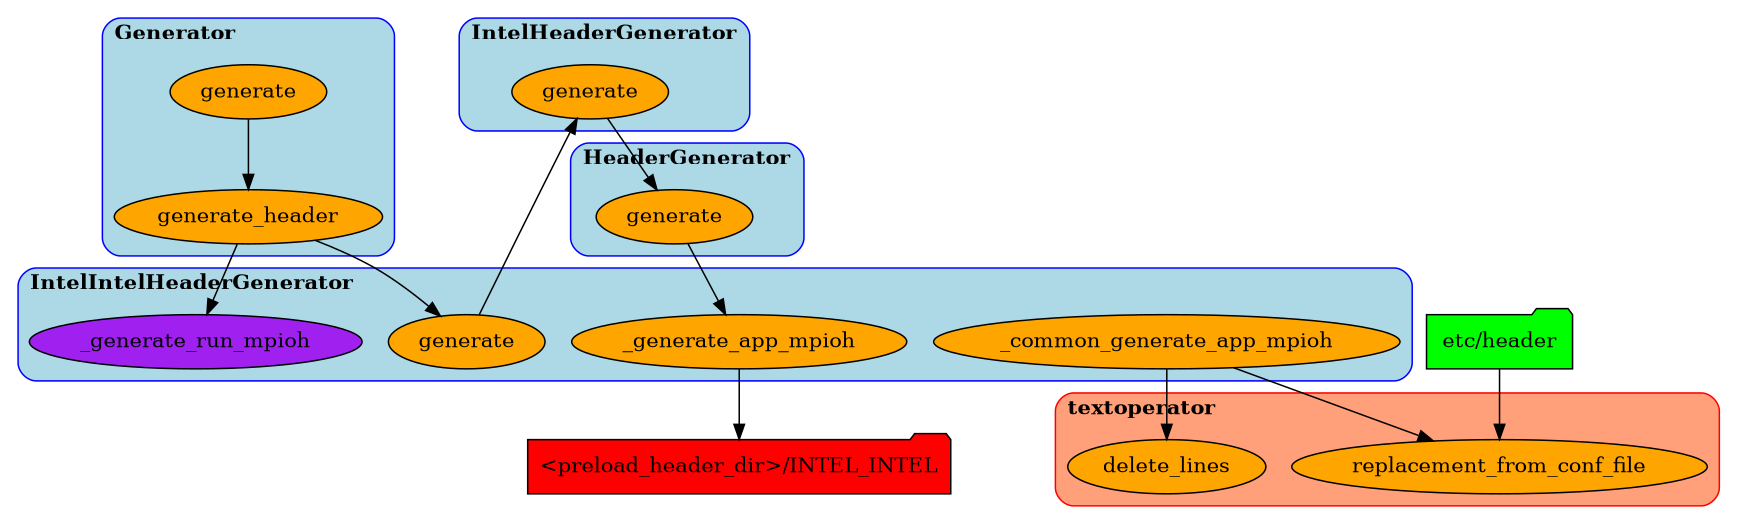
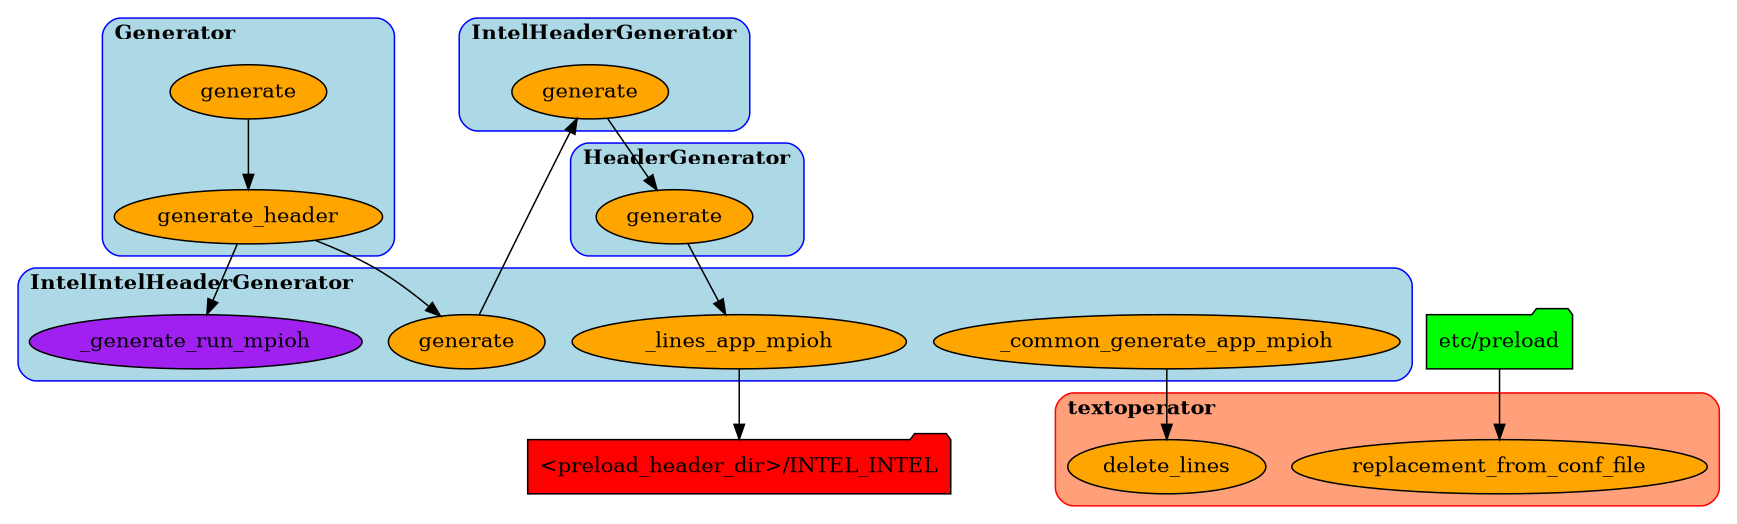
(739, 342) -> (739, 342)
(1500, 342) -> (1500, 342)
(1331, 403) -> none
